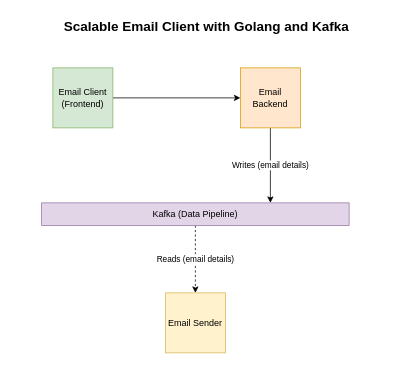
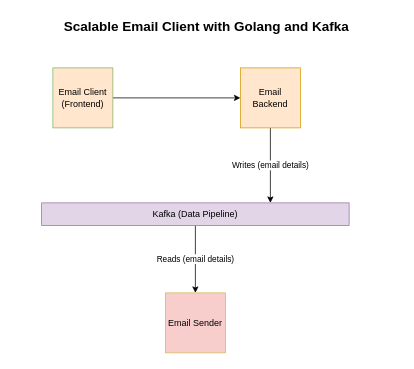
(83, 98) -> (83, 98)
(195, 240) -> (195, 240)
(195, 323) -> (195, 323)
